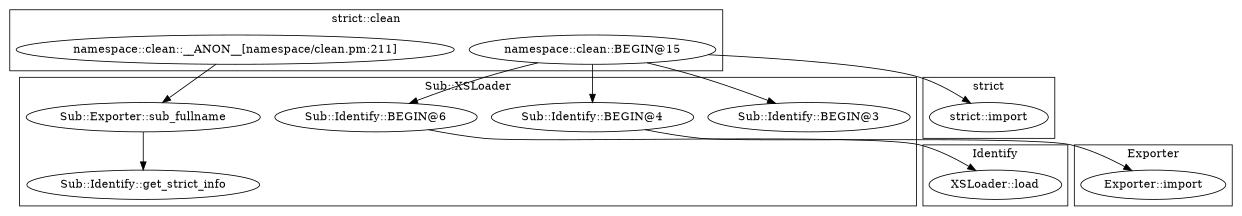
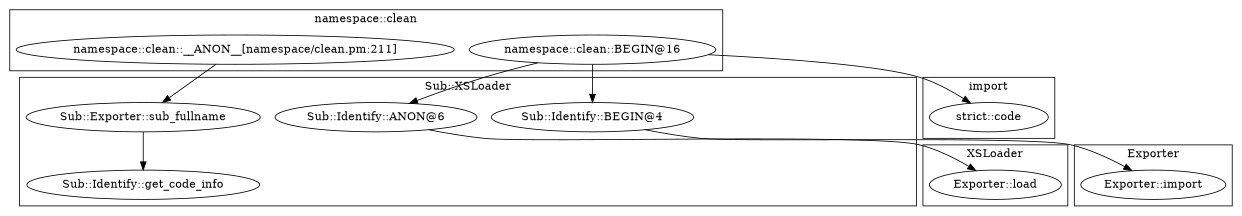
(366, 19) -> (366, 19)
(593, 50) -> (593, 50)
(989, 87) -> (989, 87)
(376, 117) -> (376, 117)
(809, 117) -> none
(989, 117) -> (989, 117)
(995, 154) -> (995, 154)
(143, 185) -> (143, 185)
(995, 185) -> (995, 185)
